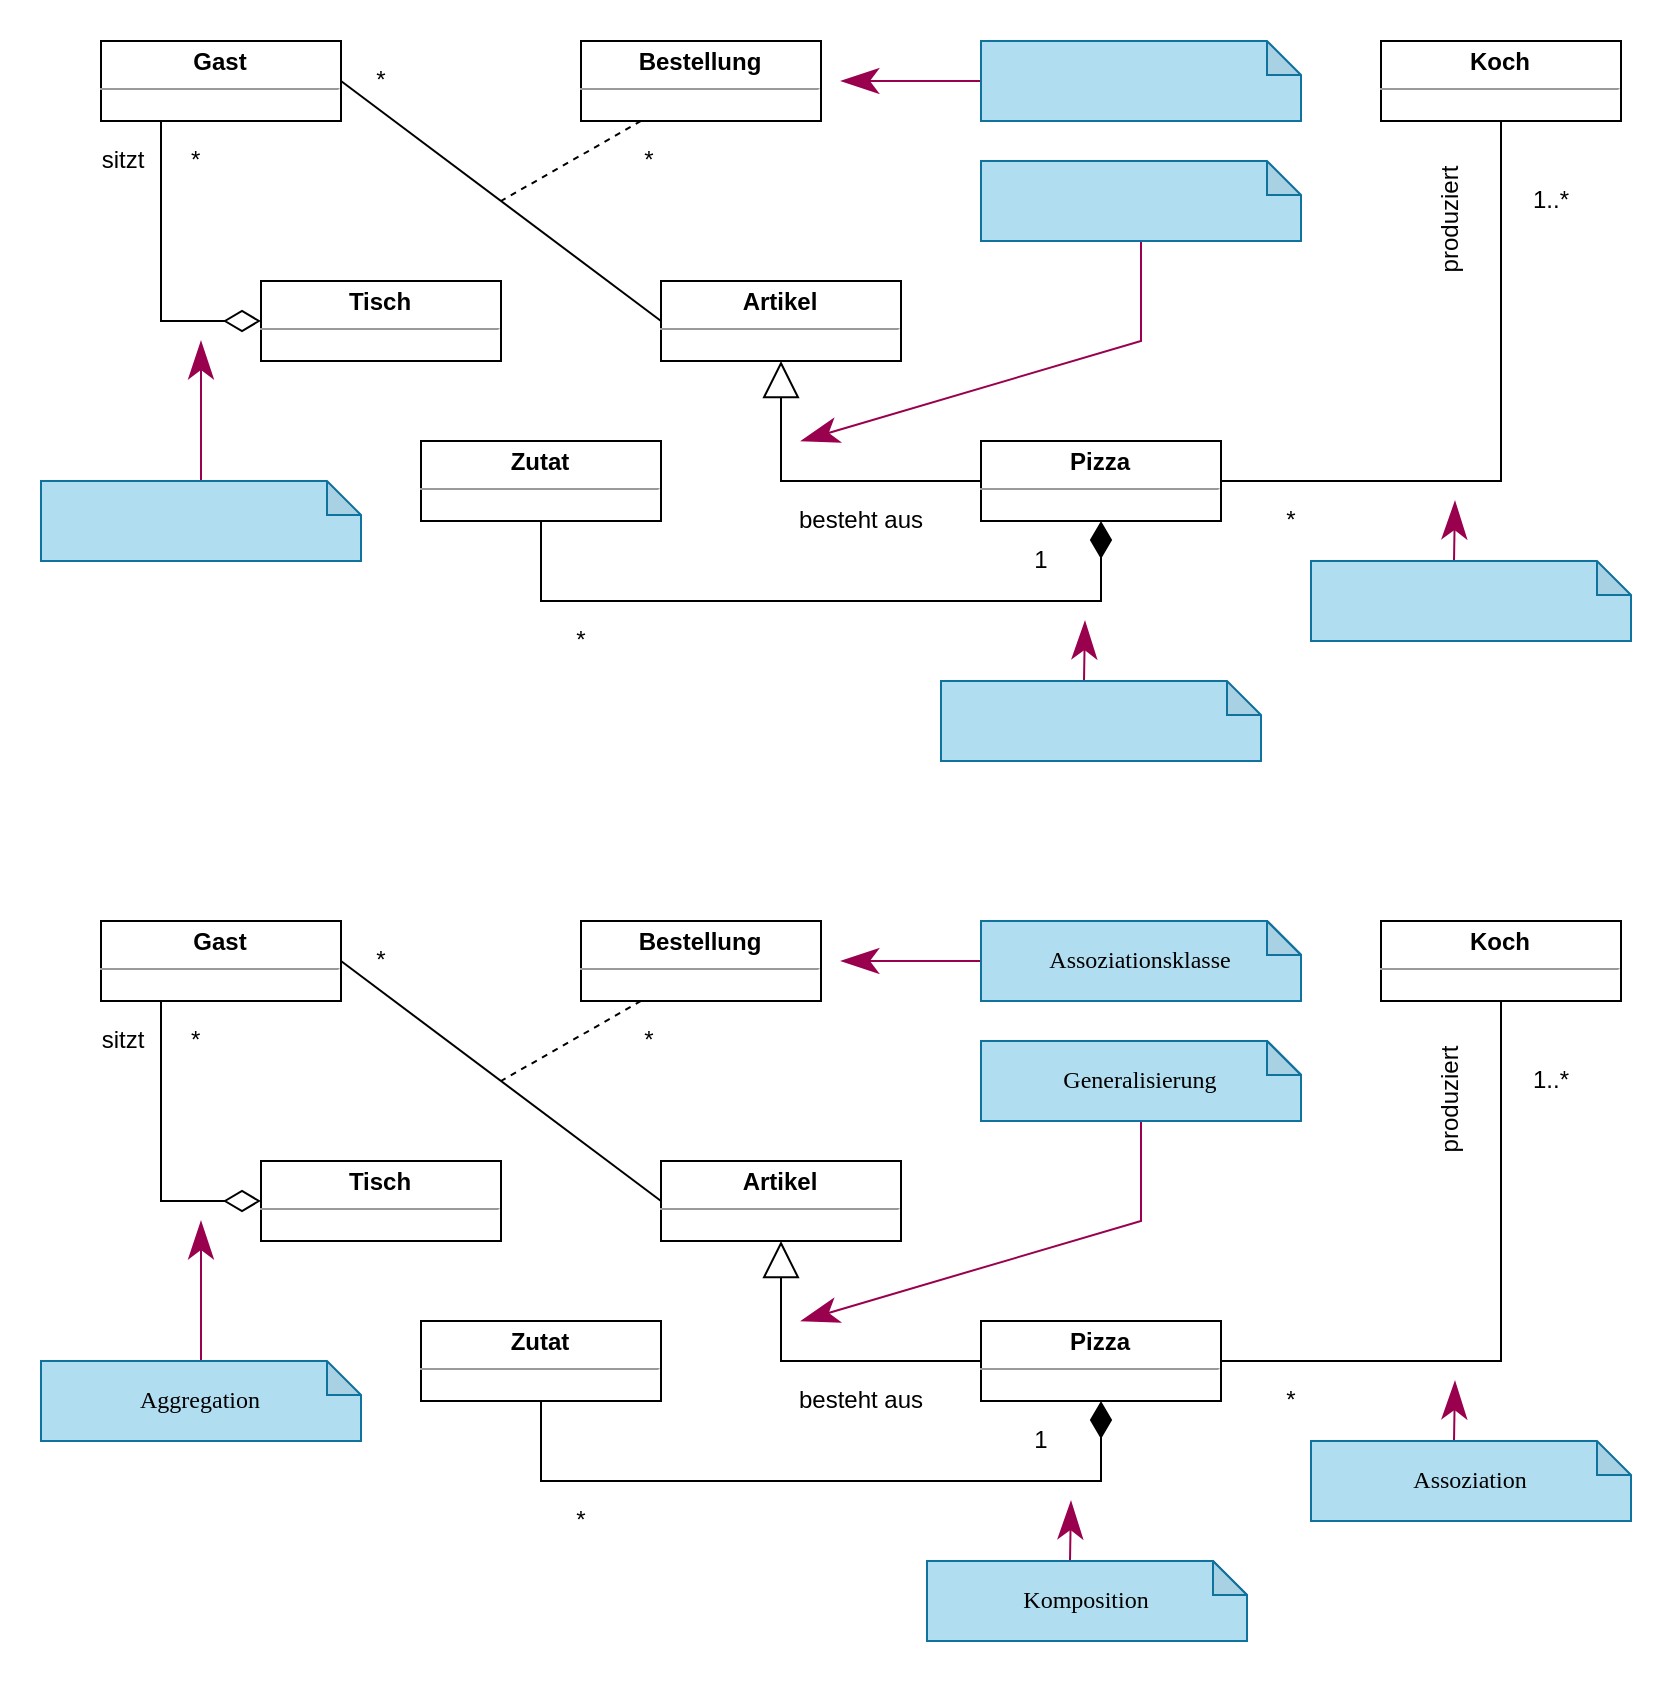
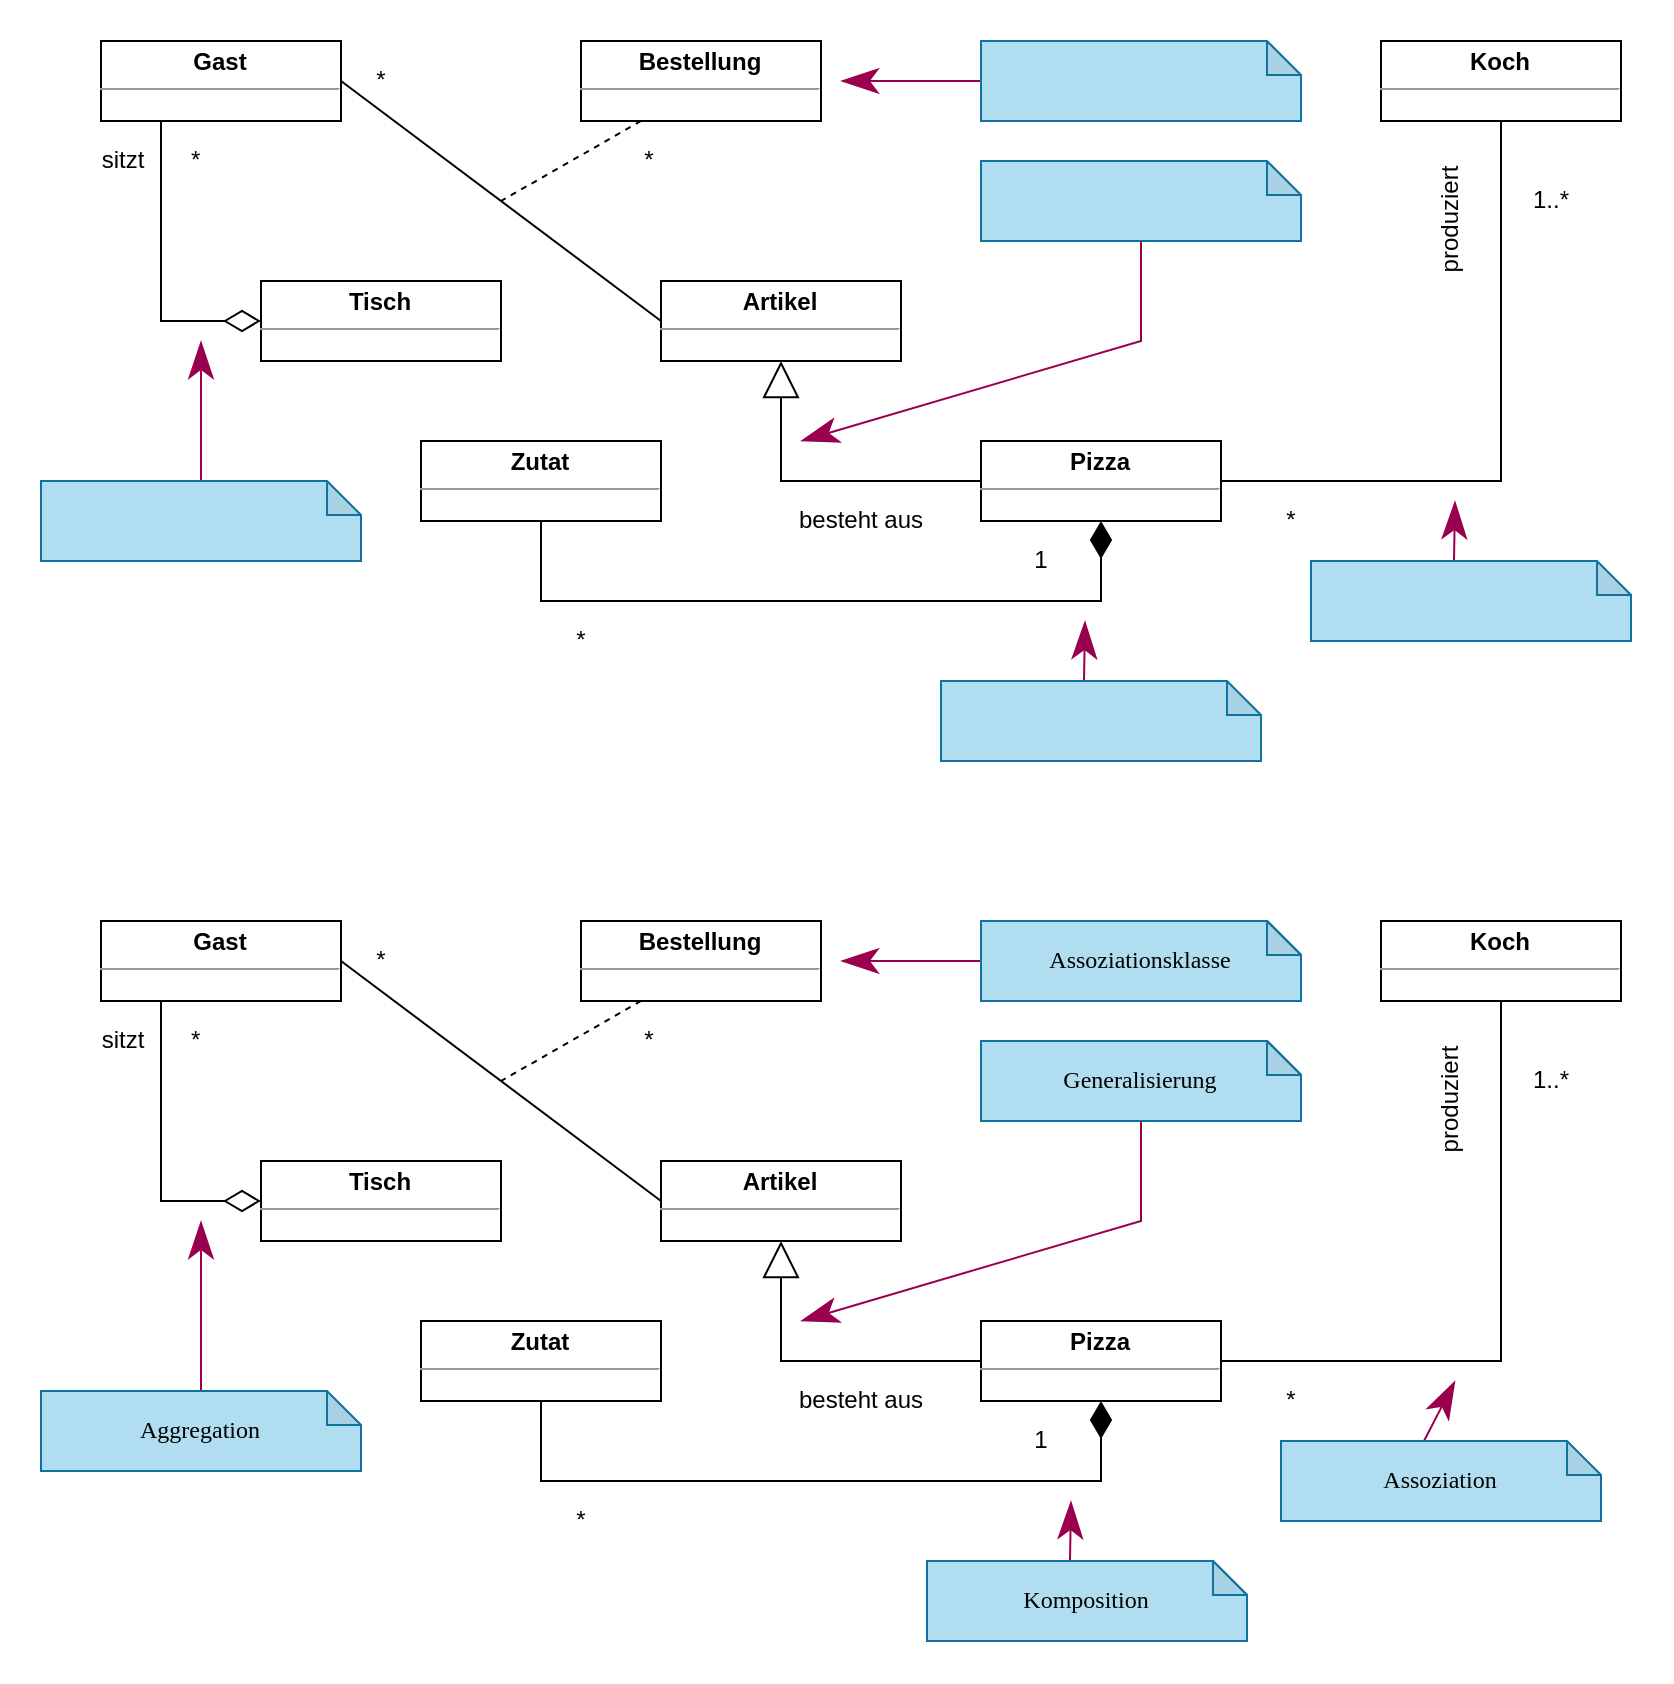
(201, 1401) -> (201, 1431)
(1471, 1481) -> (1441, 1481)
